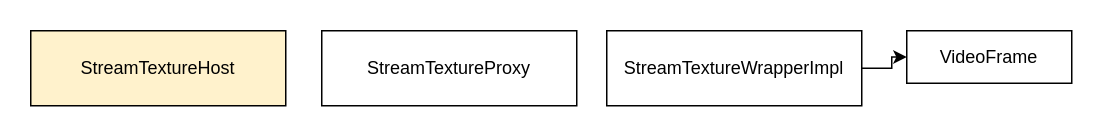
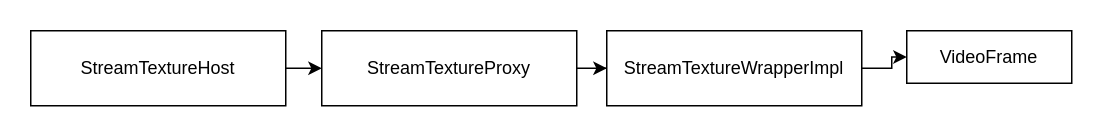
(158, 68) -> (158, 68)
none -> (309, 68)
none -> (597, 68)
